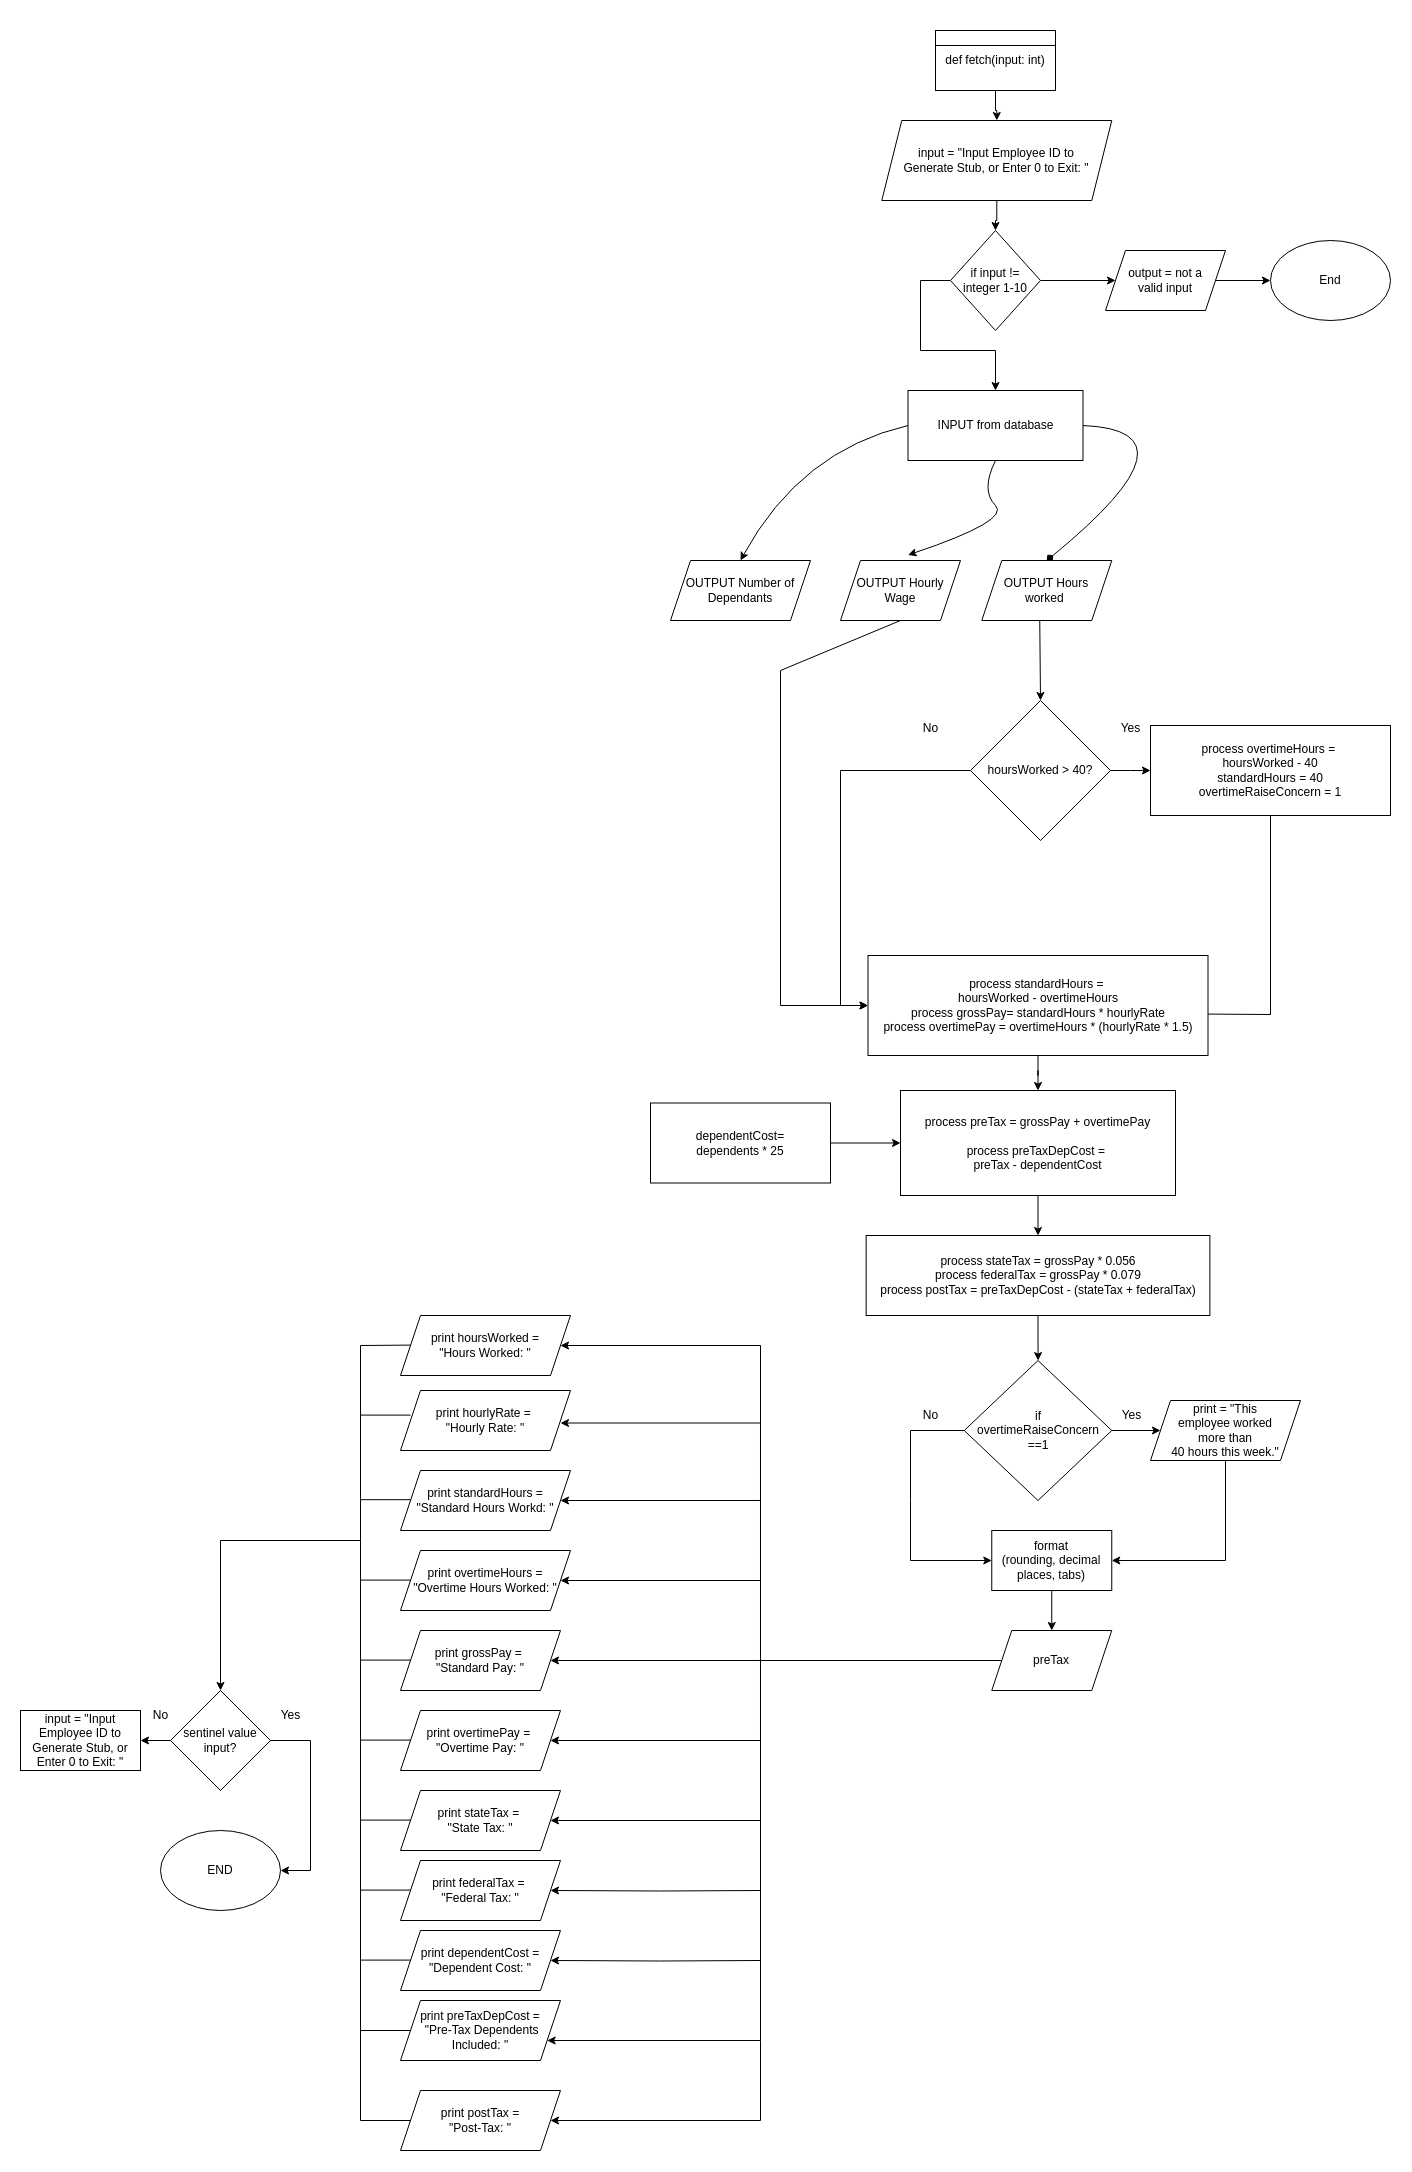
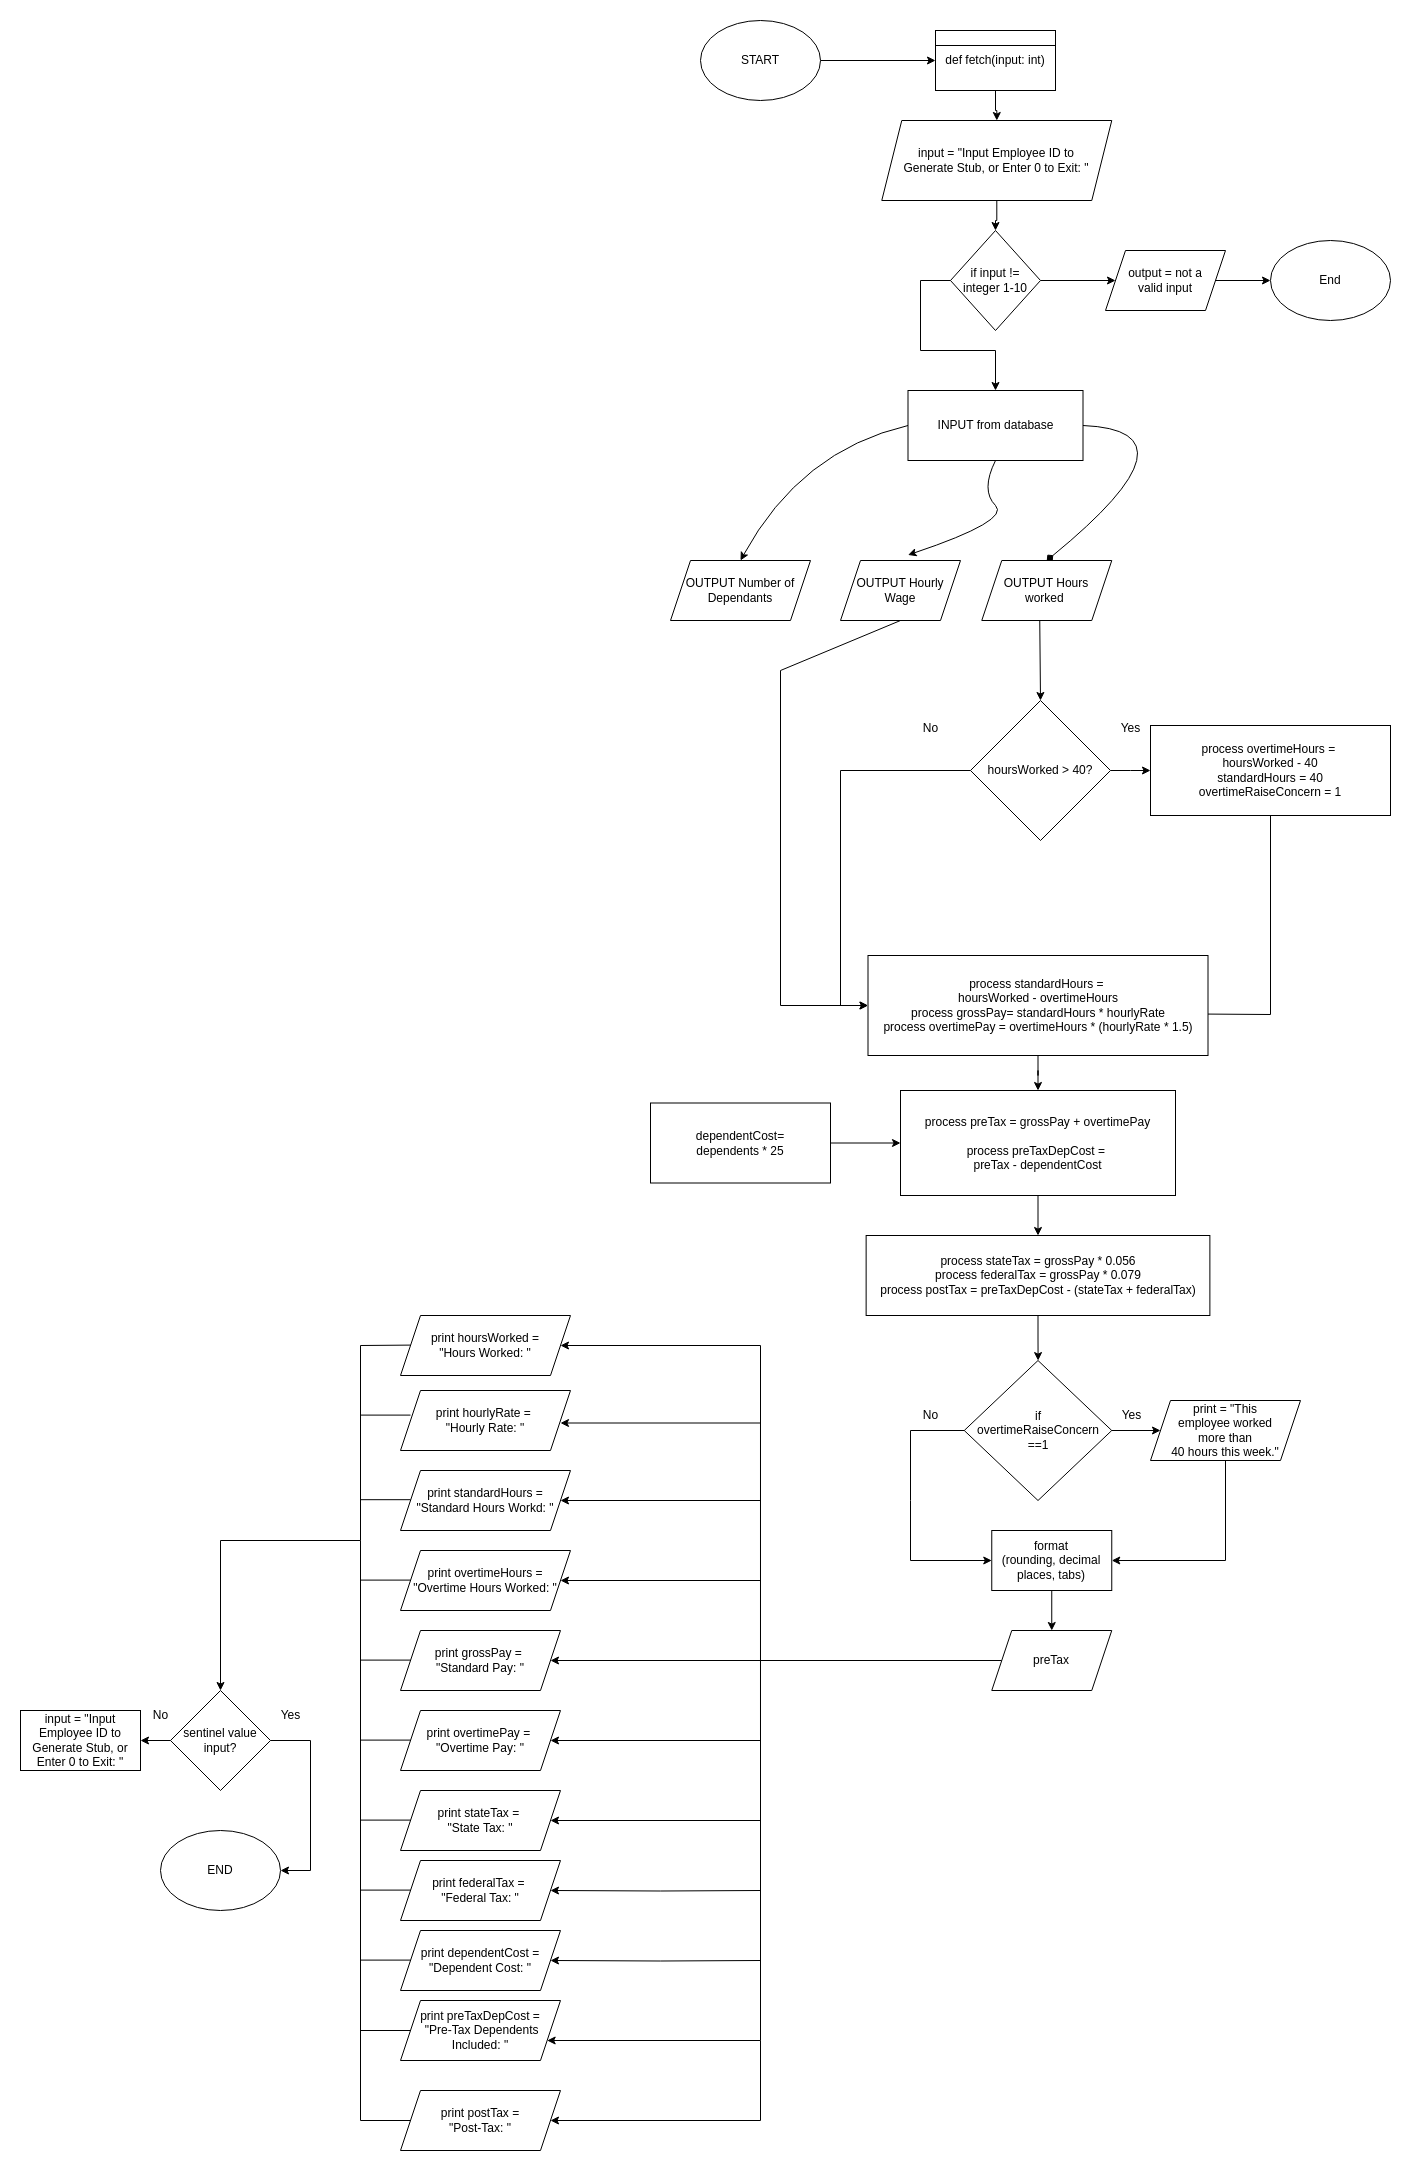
none -> (761, 61)
none -> (875, 61)
